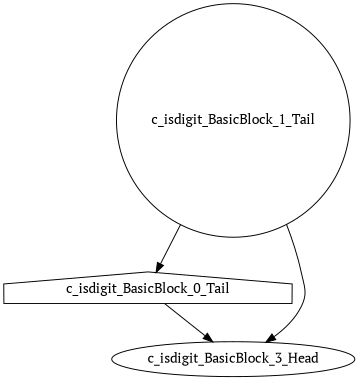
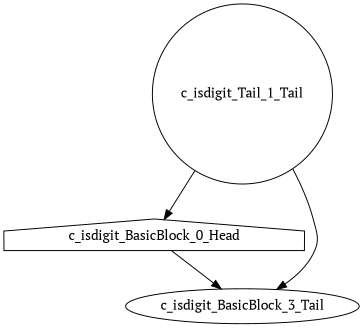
(233, 120) -> (242, 94)
(148, 289) -> (154, 236)
(233, 359) -> (242, 306)
